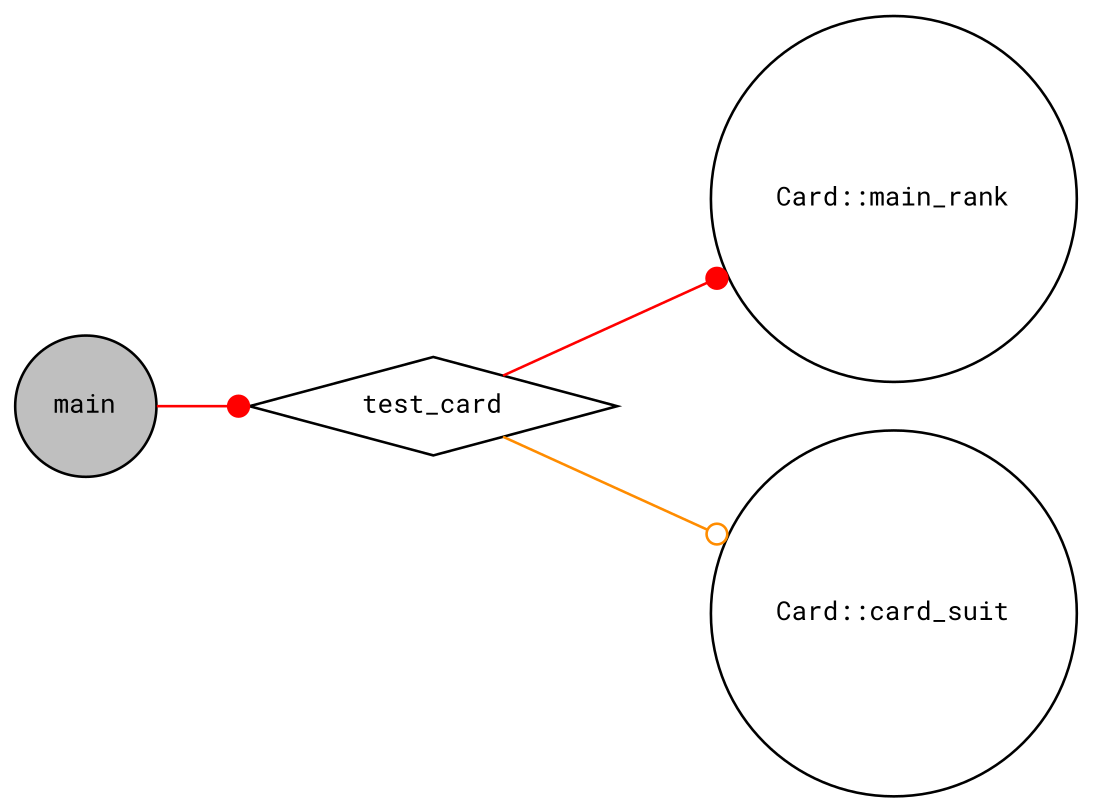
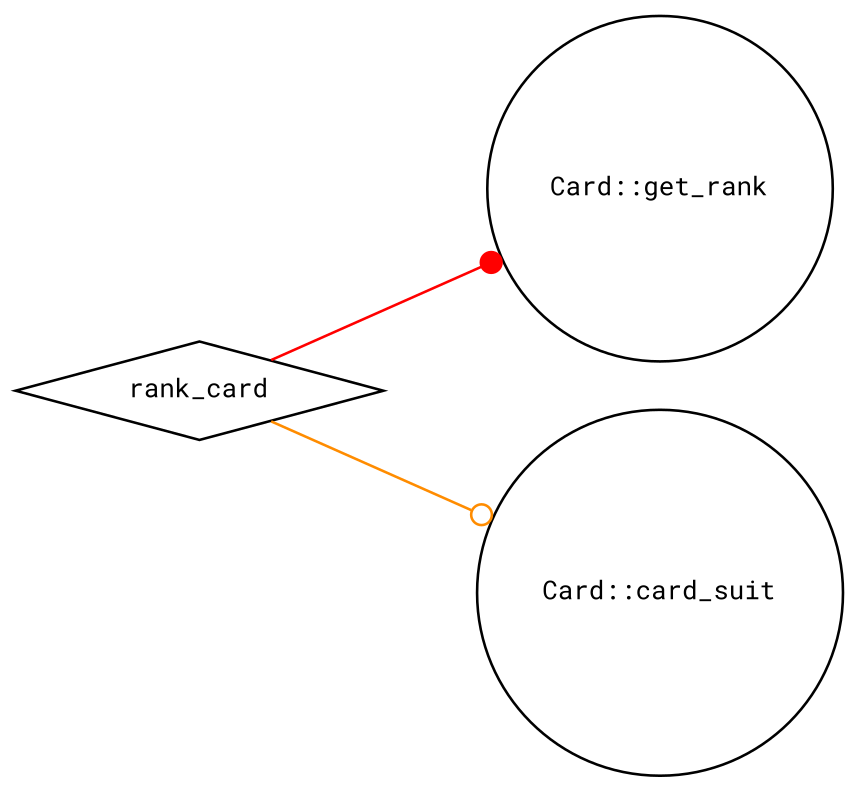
(894, 199) -> (660, 189)
(86, 406) -> none
(433, 406) -> (199, 391)
